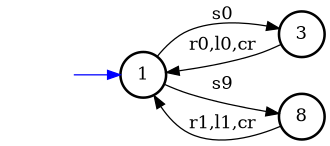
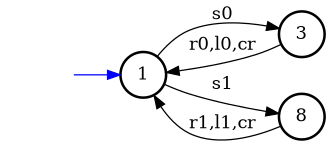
(223, 84) -> (223, 84)
